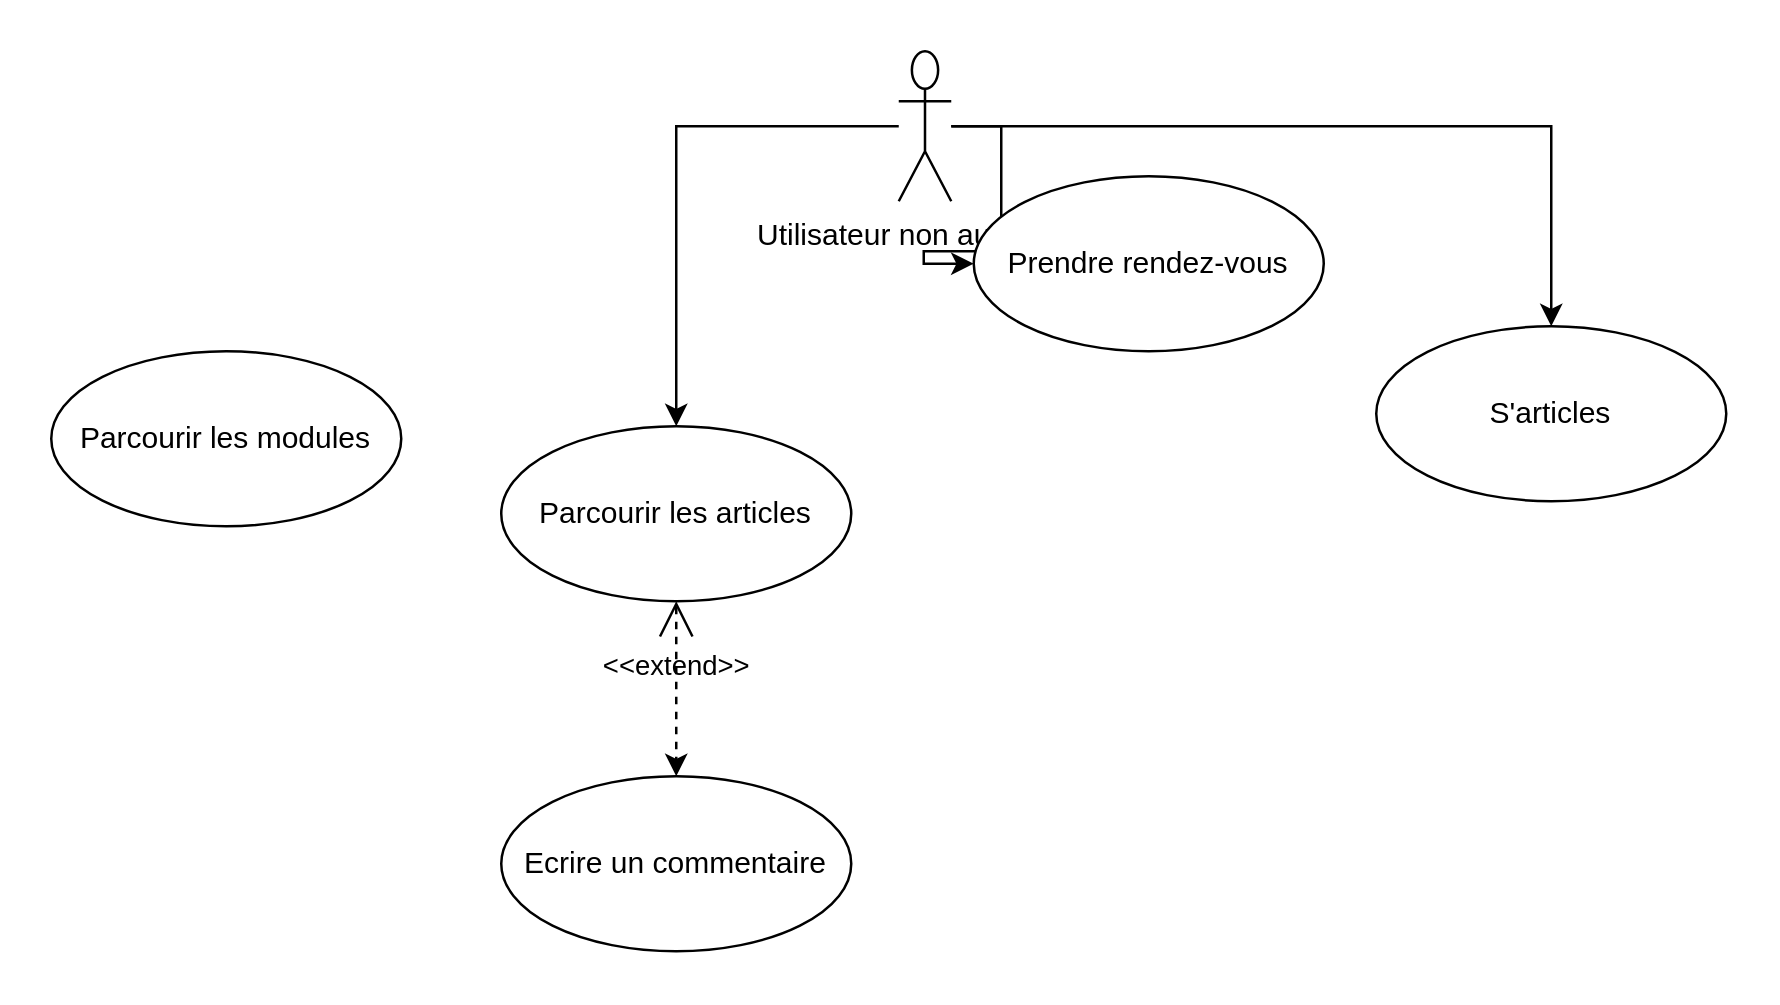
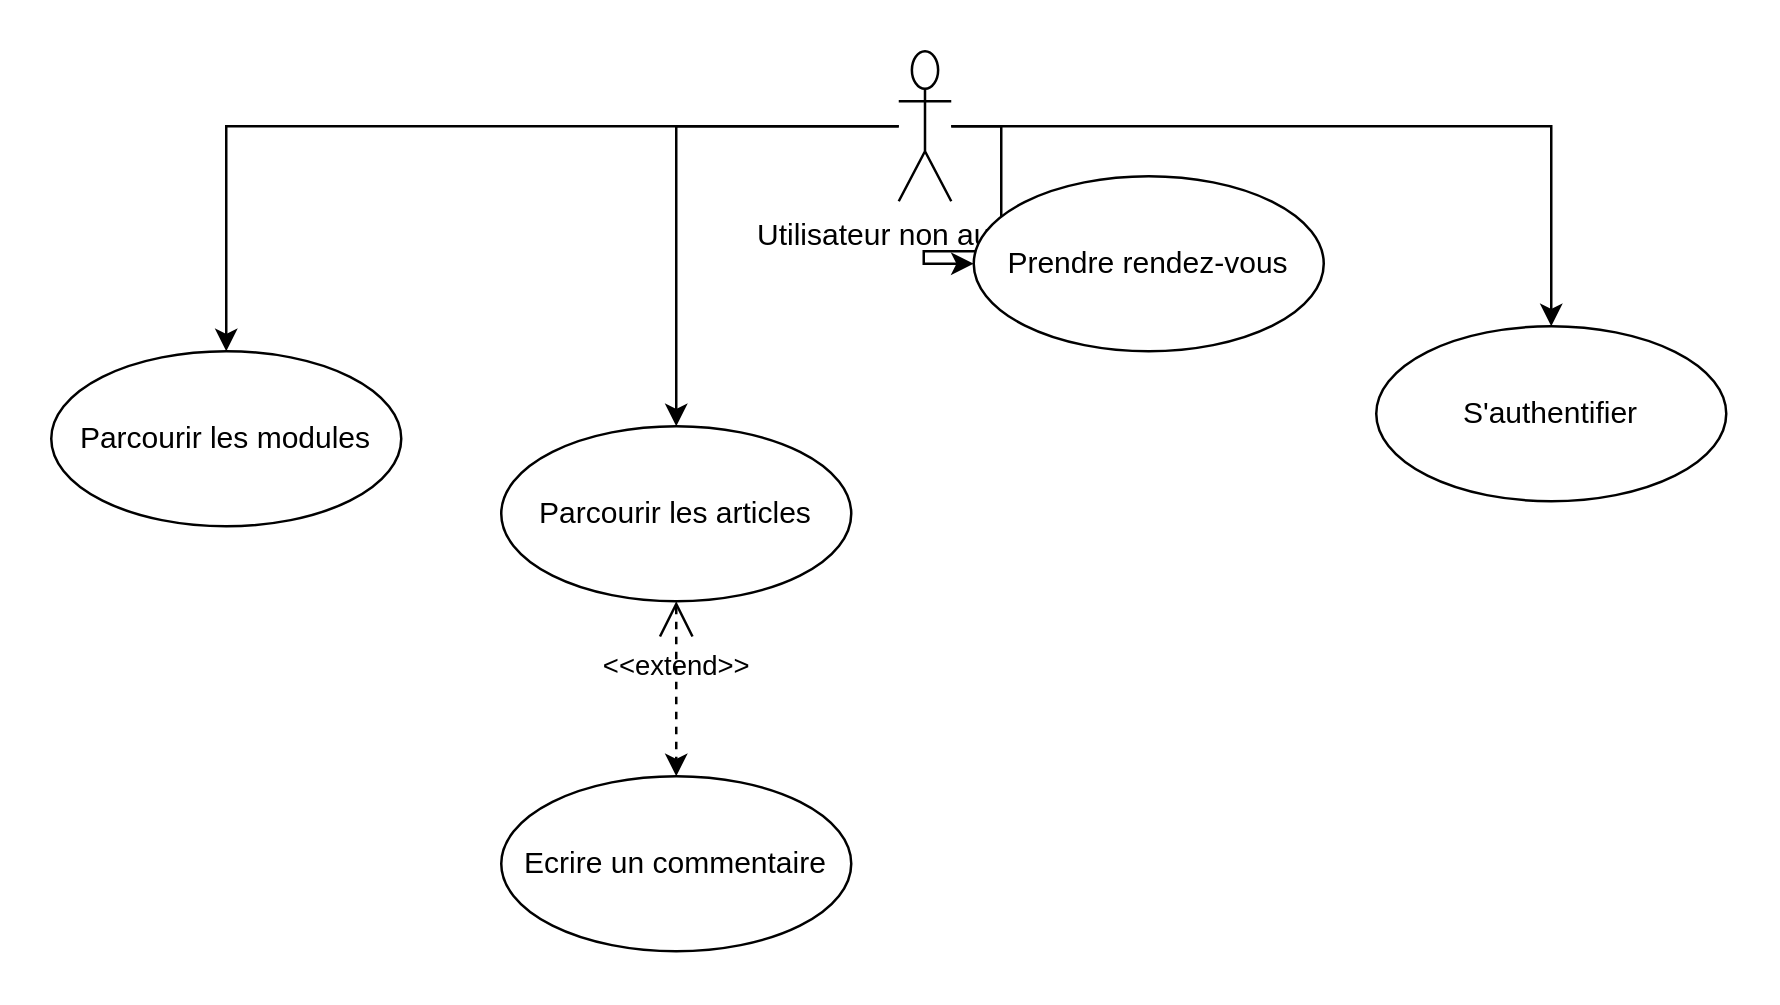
none -> (344, 126)
(1551, 414) -> (1551, 414)
